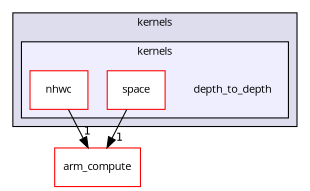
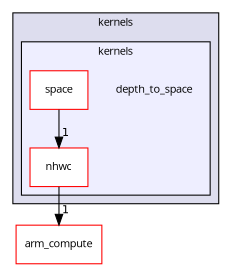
(233, 90) -> (154, 90)
(119, 124) -> (59, 123)
